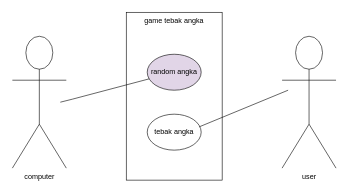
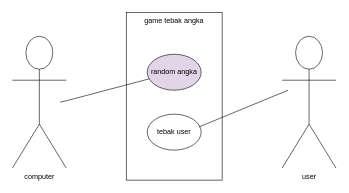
(174, 132) -> (174, 132)
